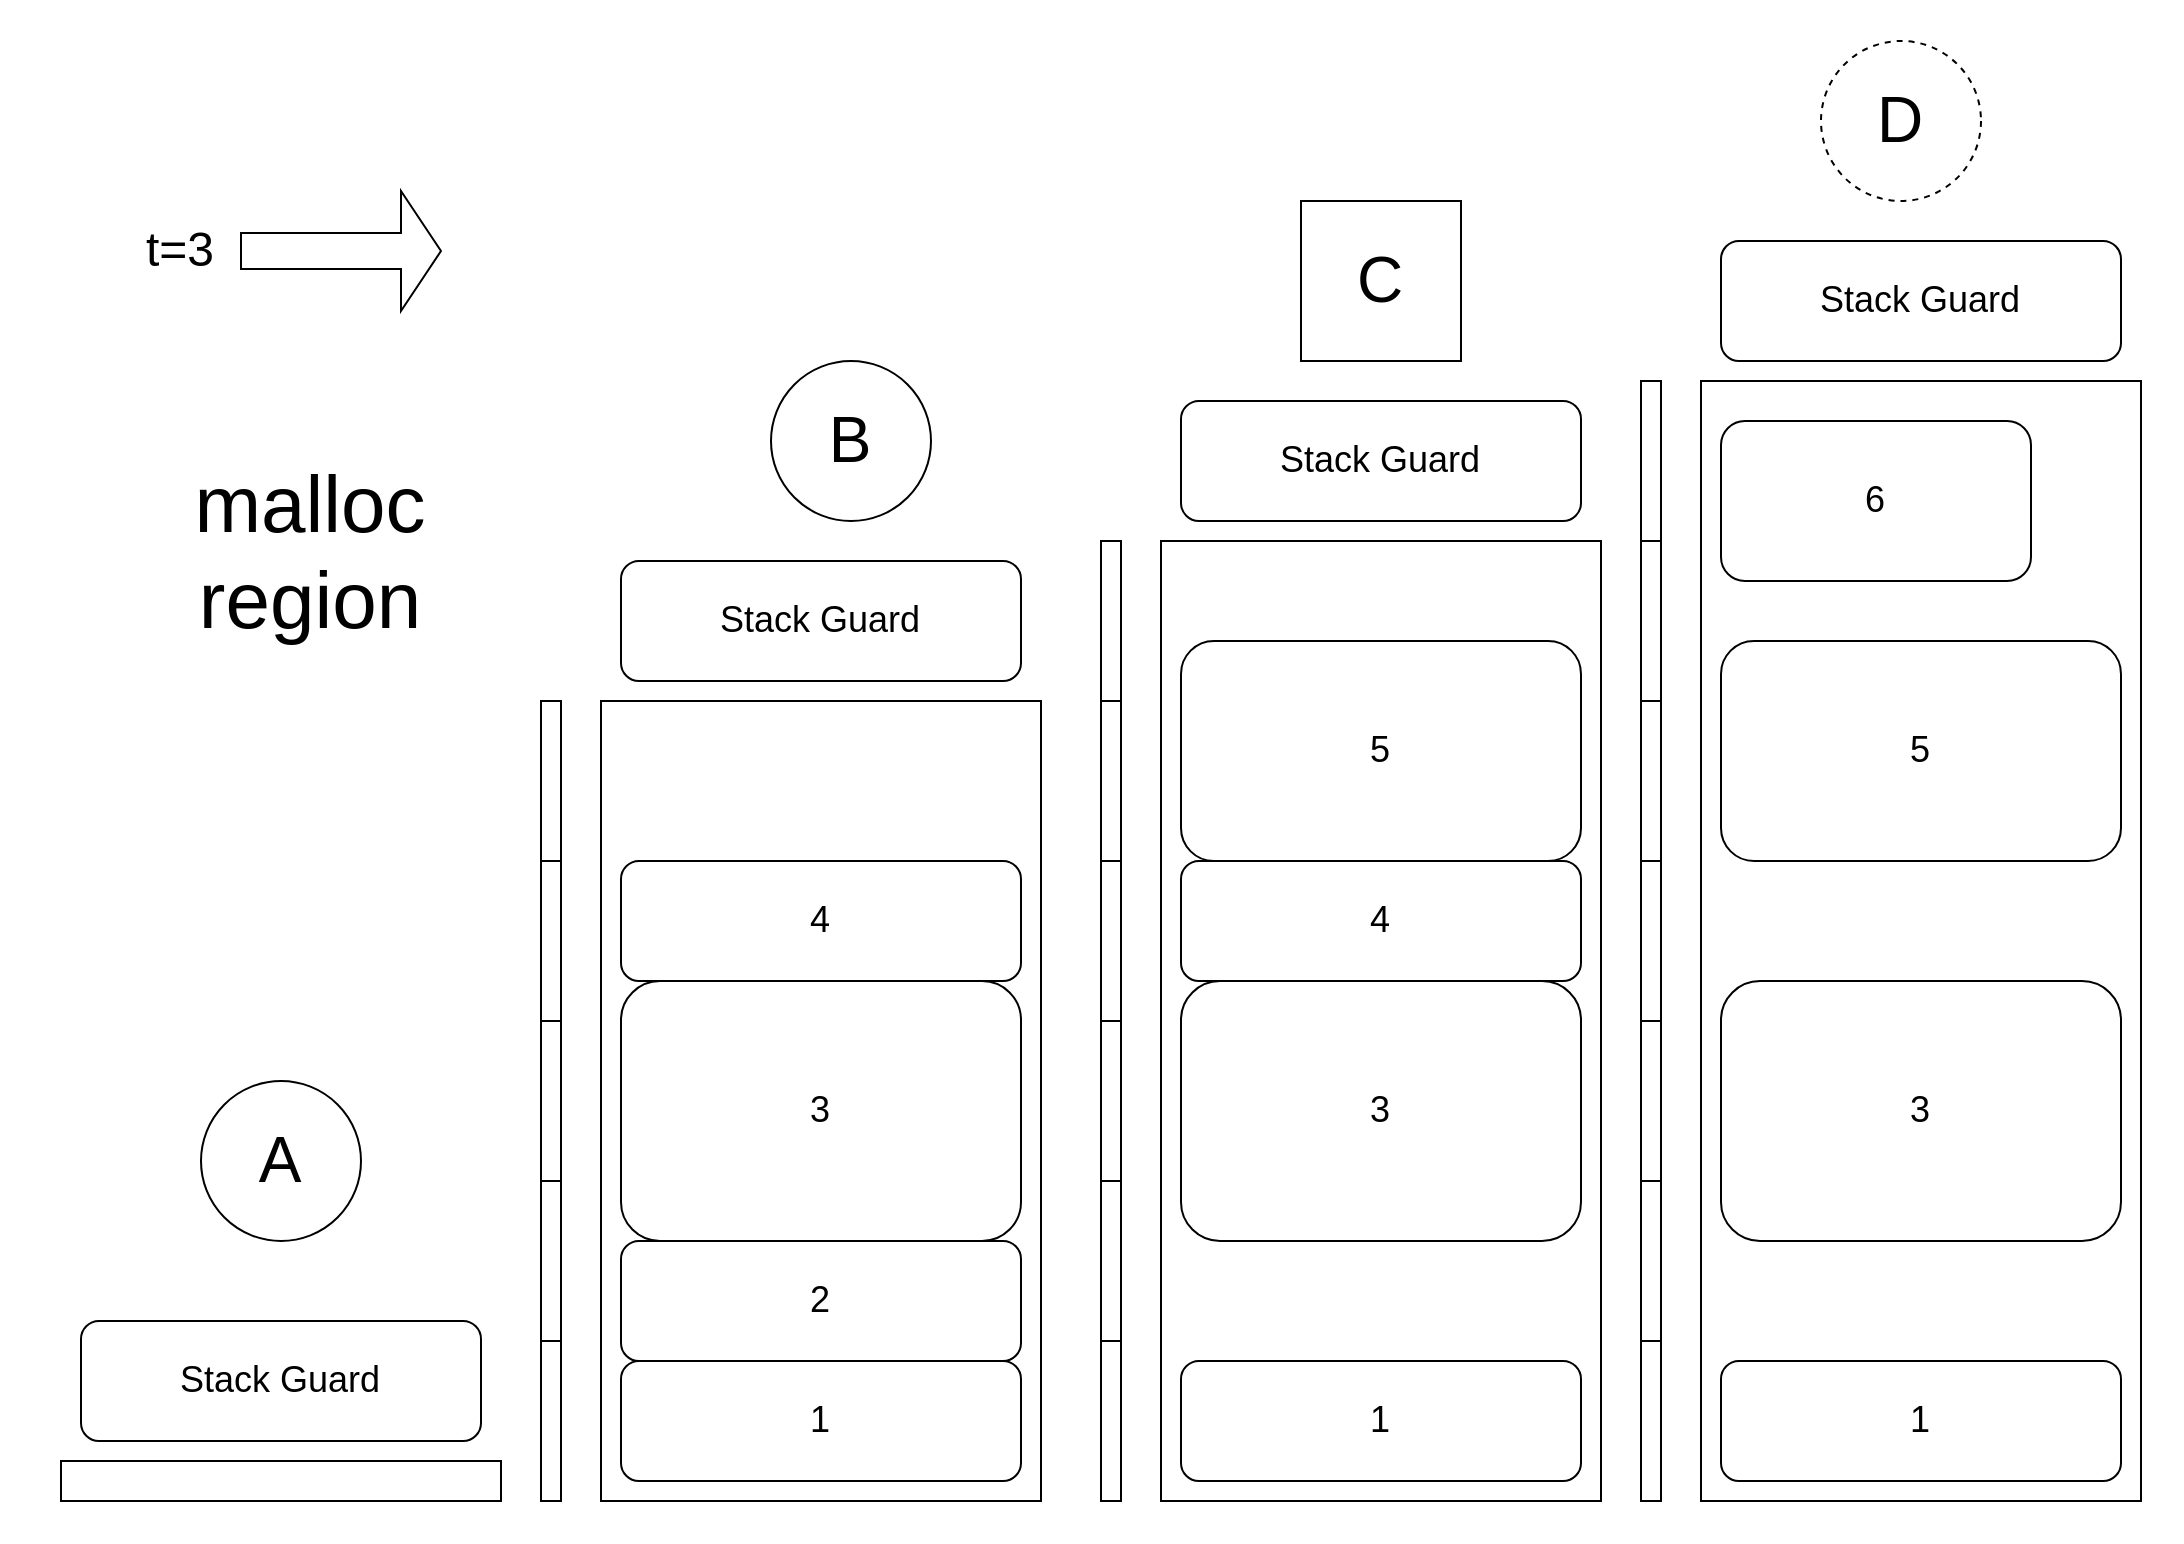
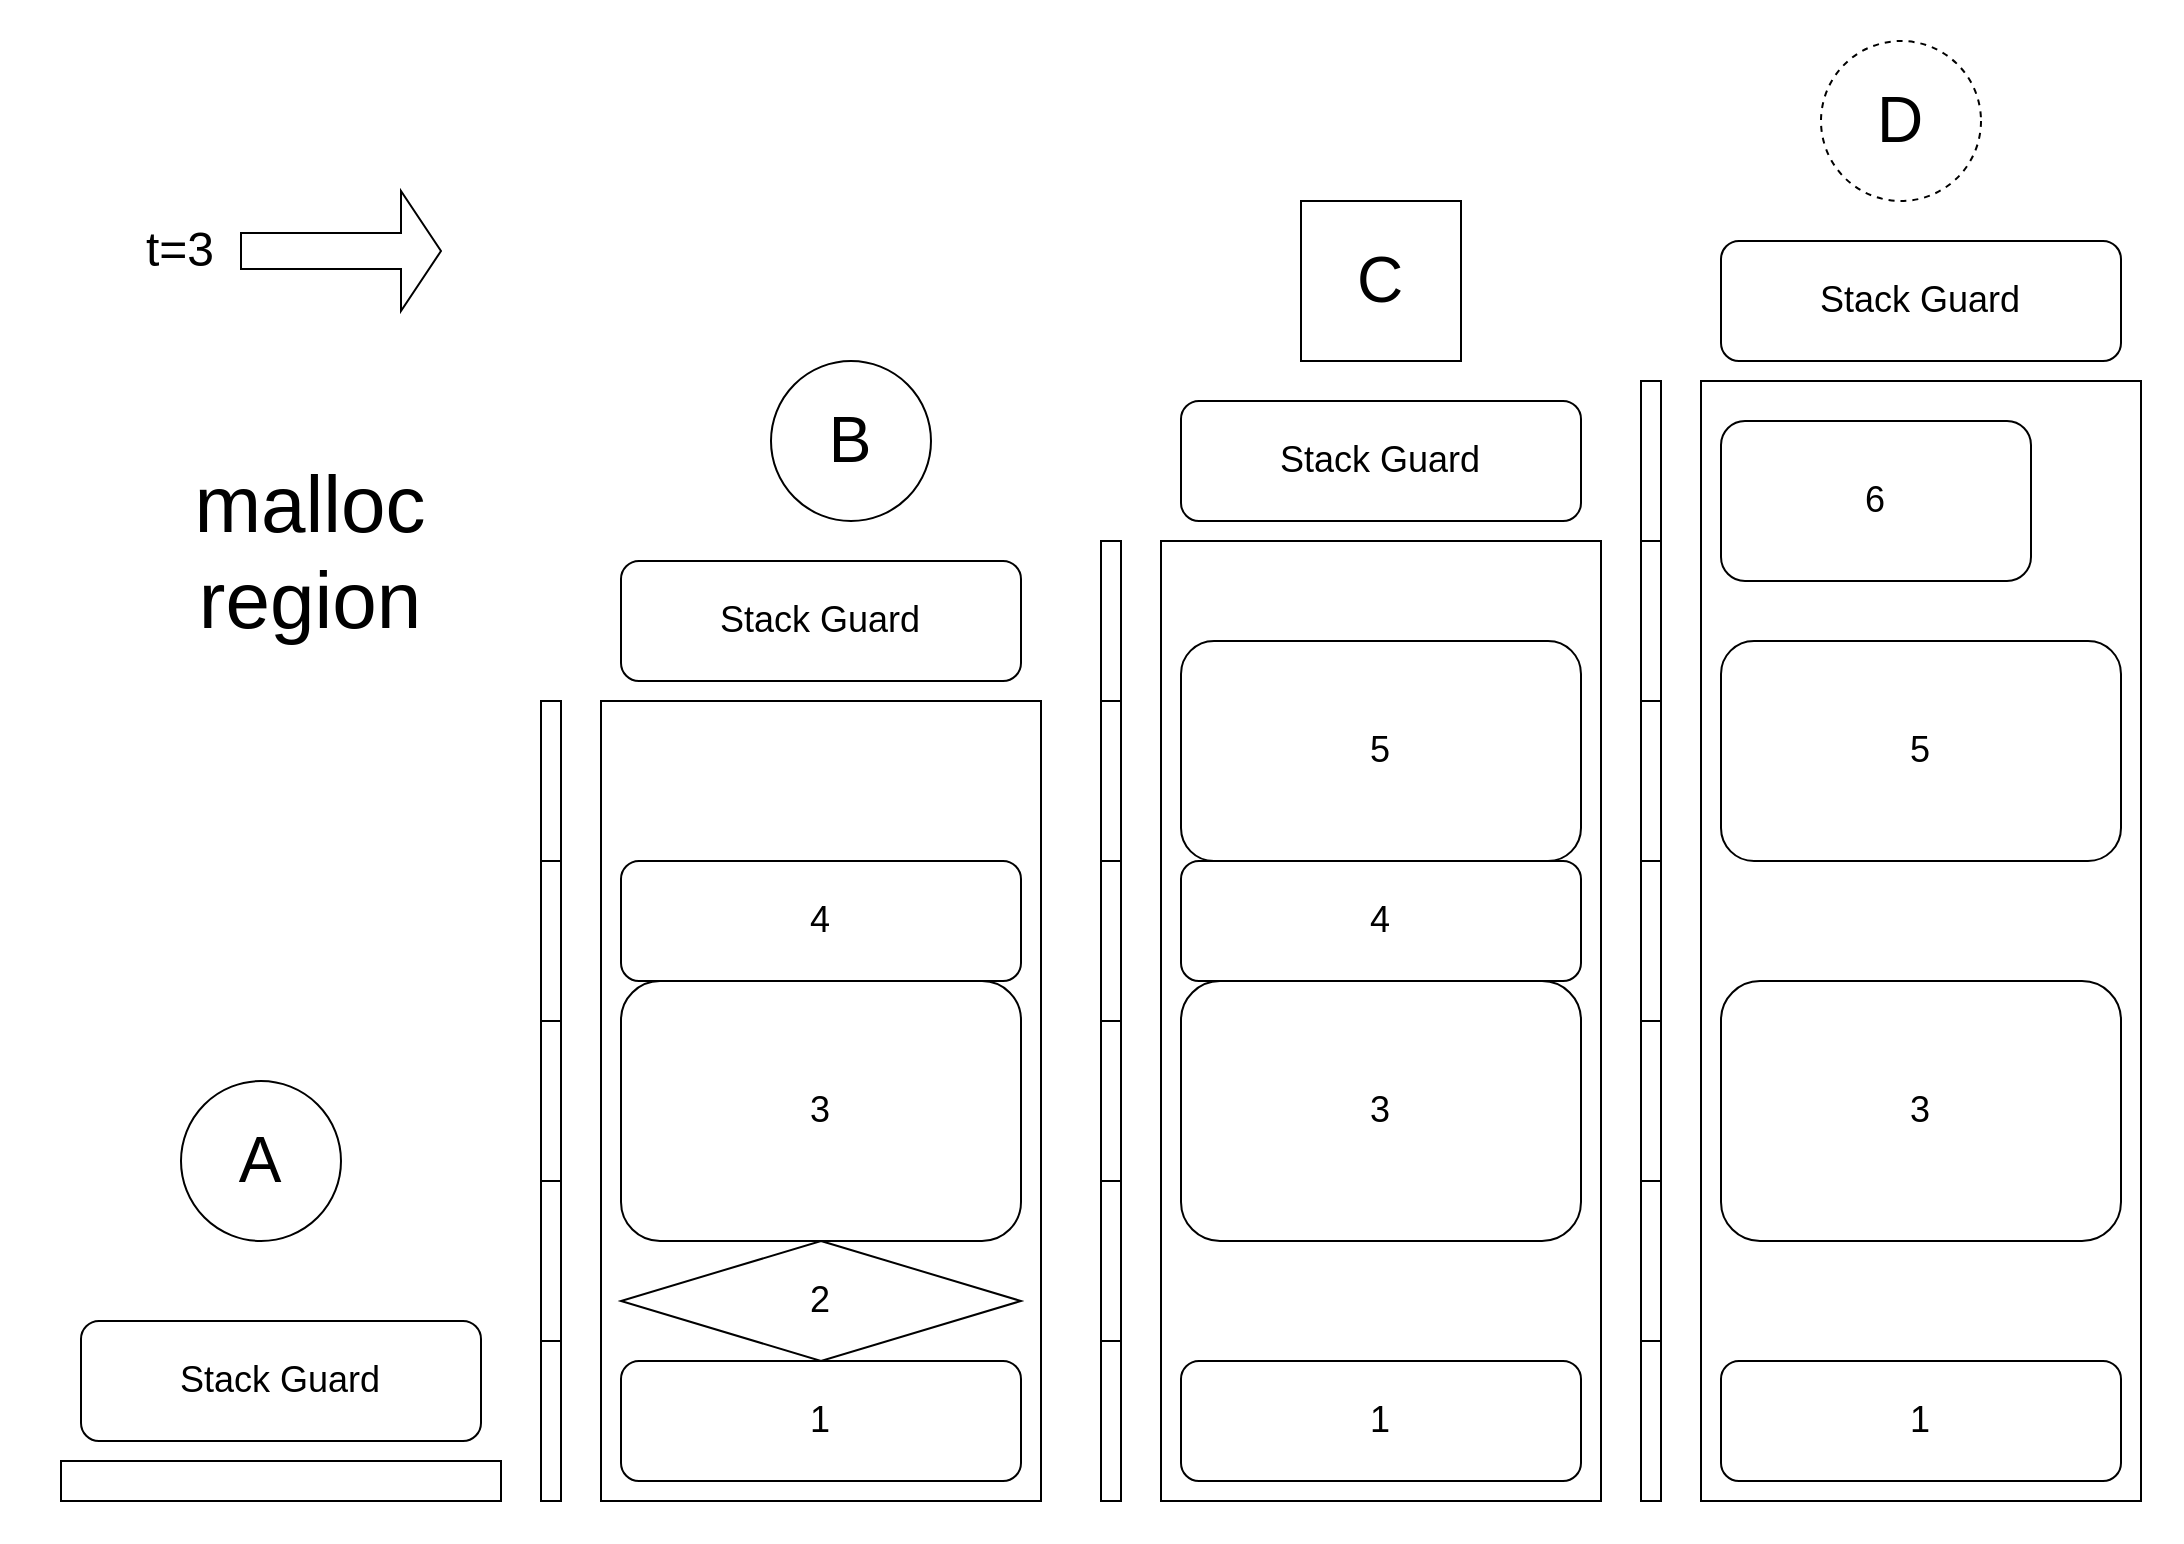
(281, 1161) -> (261, 1161)
(821, 1301) -> (821, 1301)
